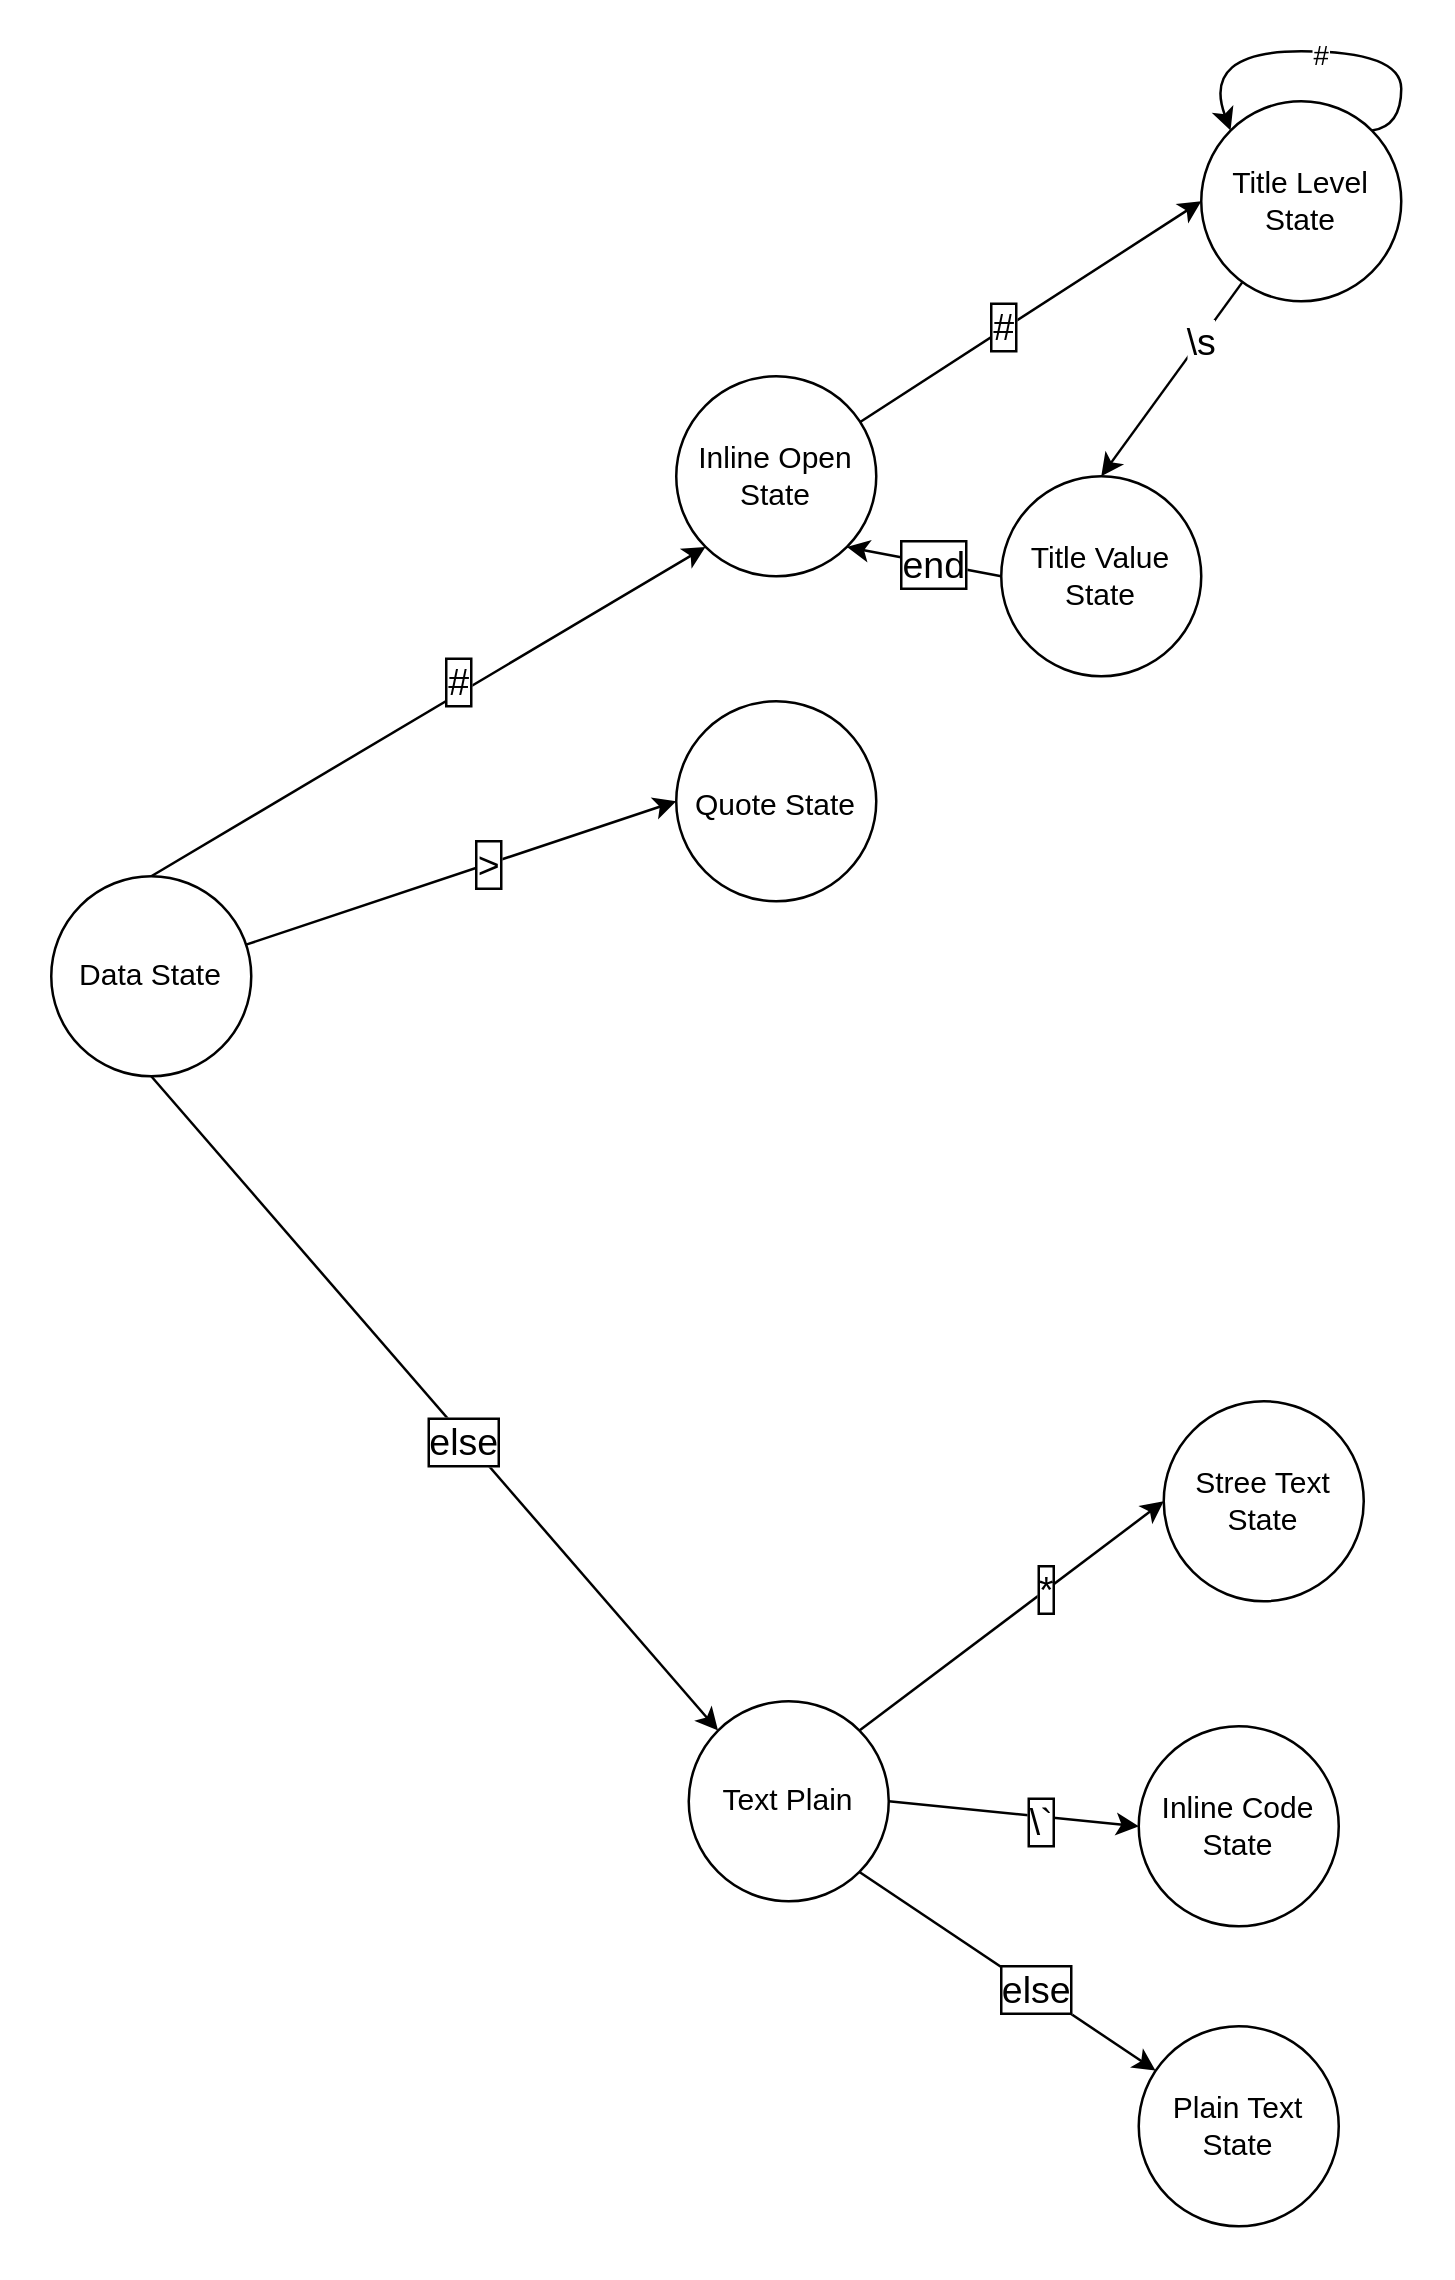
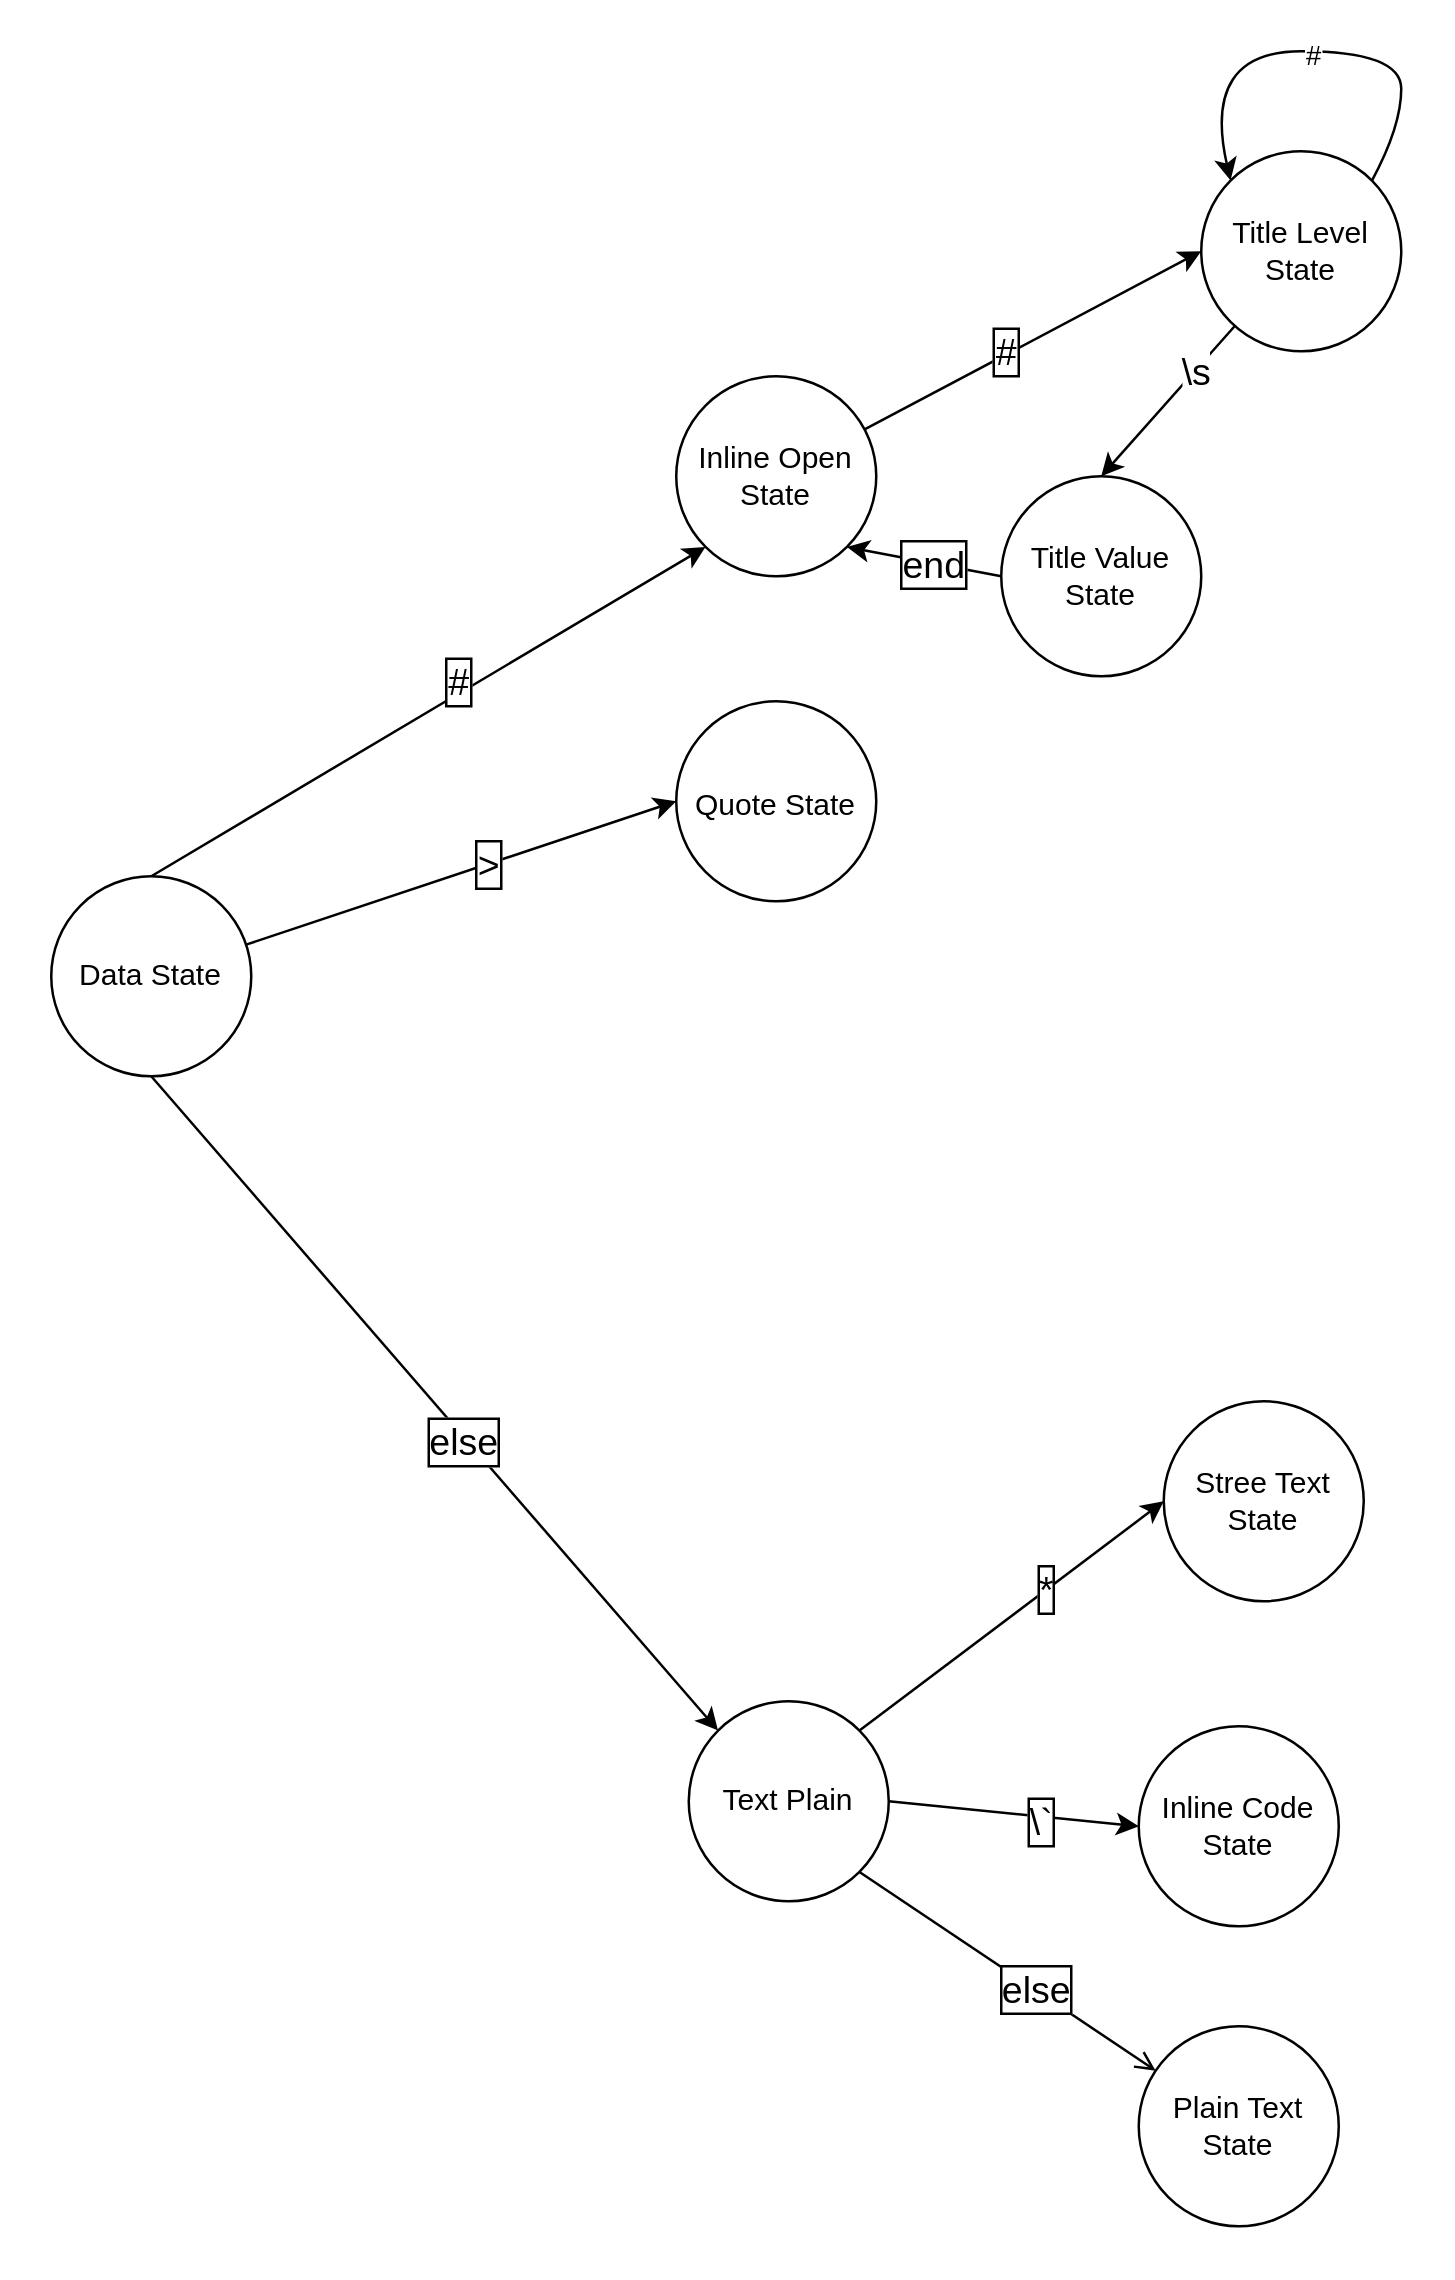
(1301, 201) -> (1301, 251)
(1141, 2061) -> (1144, 2063)
